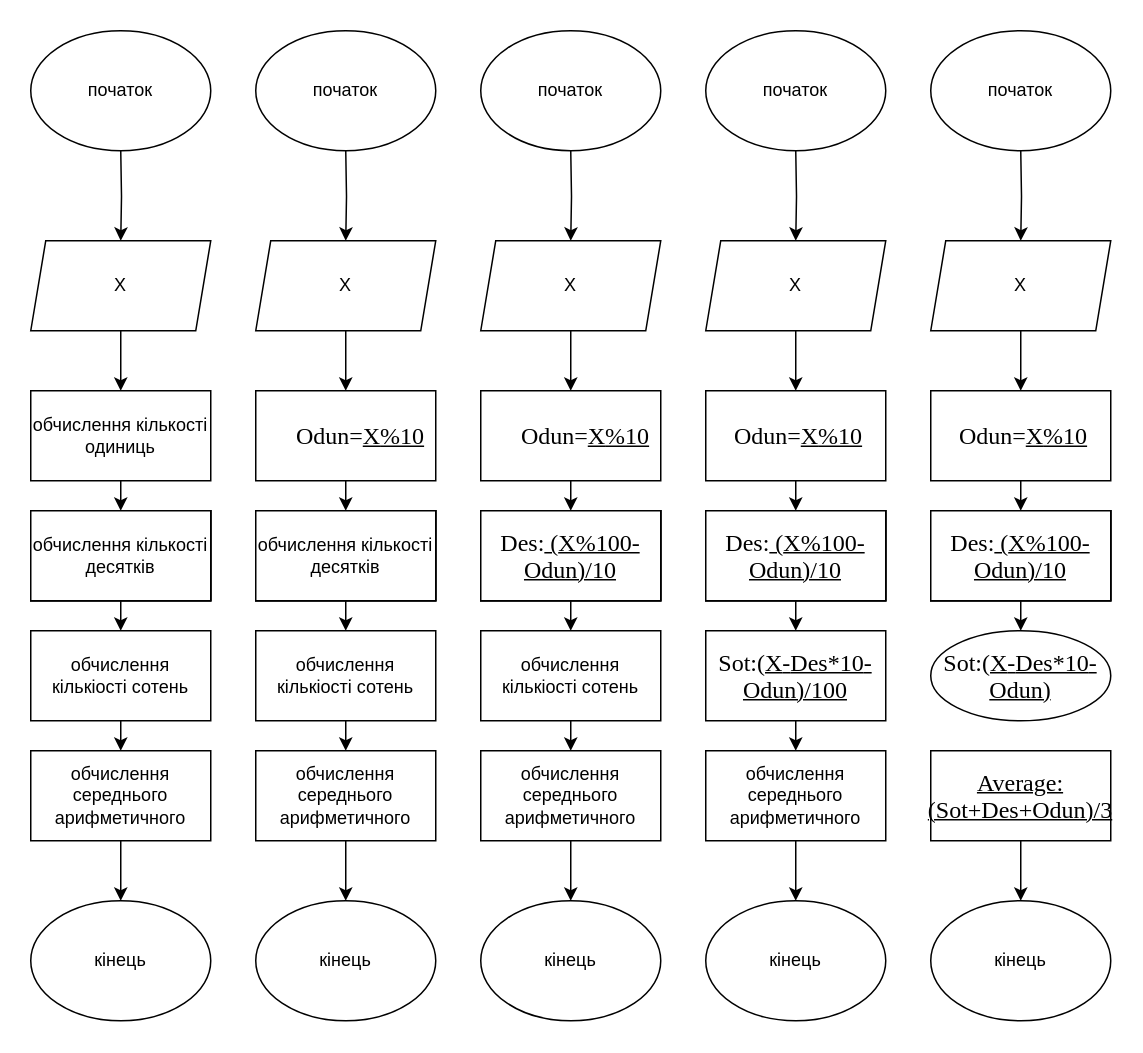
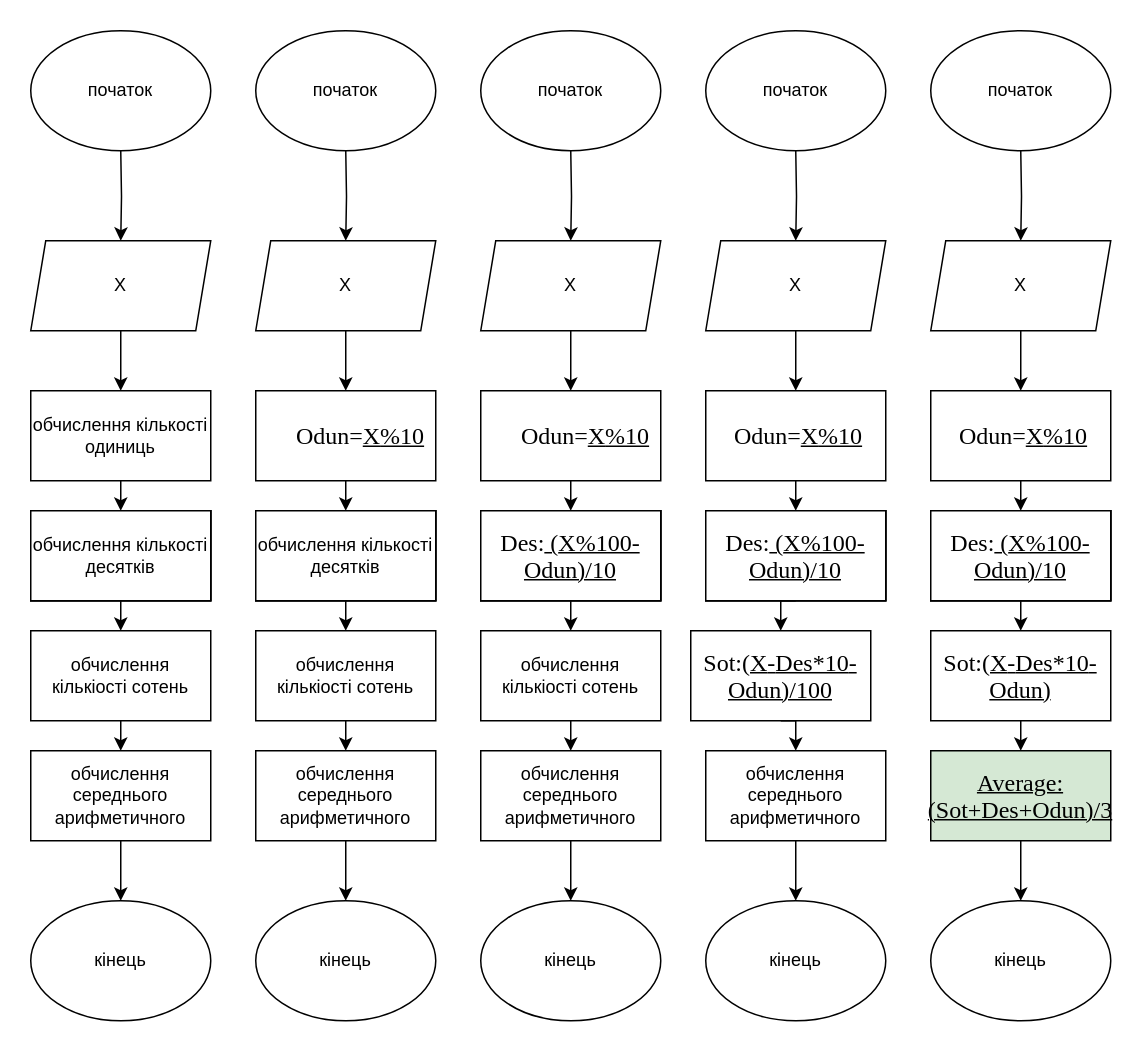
(796, 676) -> (781, 676)
(1021, 676) -> (1021, 676)
none -> (1021, 731)
(1021, 796) -> (1021, 796)
